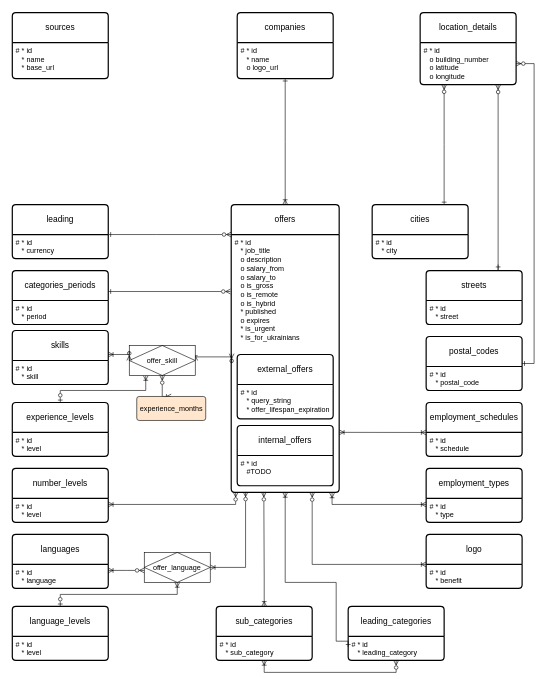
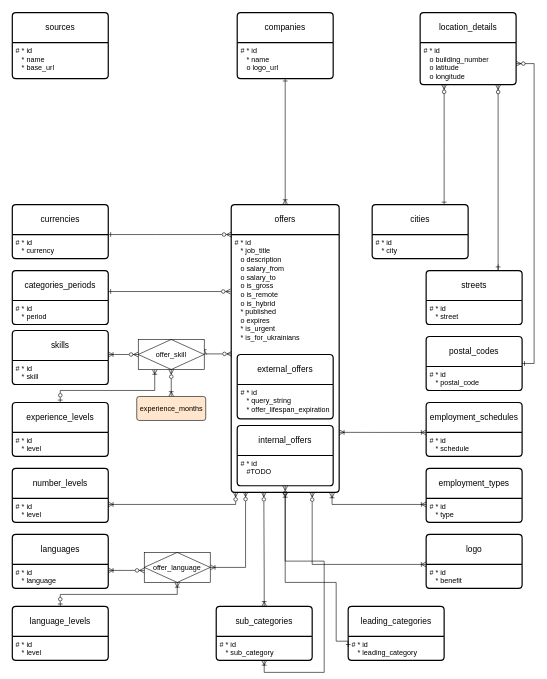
(60, 219) -> (60, 219)
(162, 360) -> (171, 354)
(360, 672) -> (324, 599)
